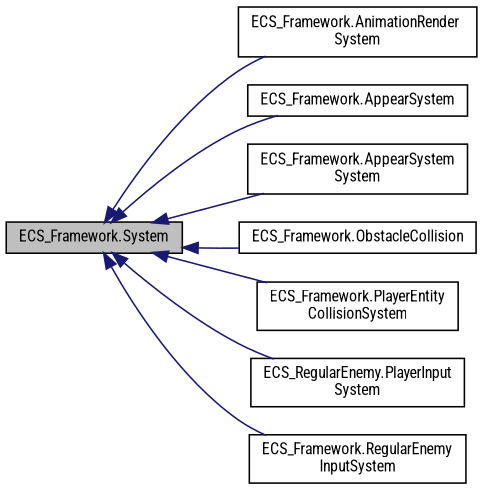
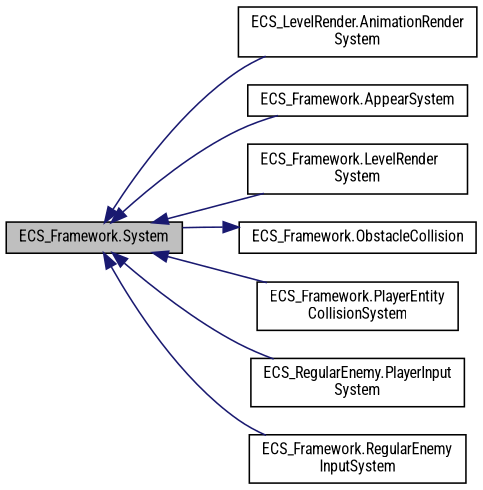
(358, 32) -> (358, 32)
(358, 169) -> (358, 169)
(219, 248) -> (203, 227)
